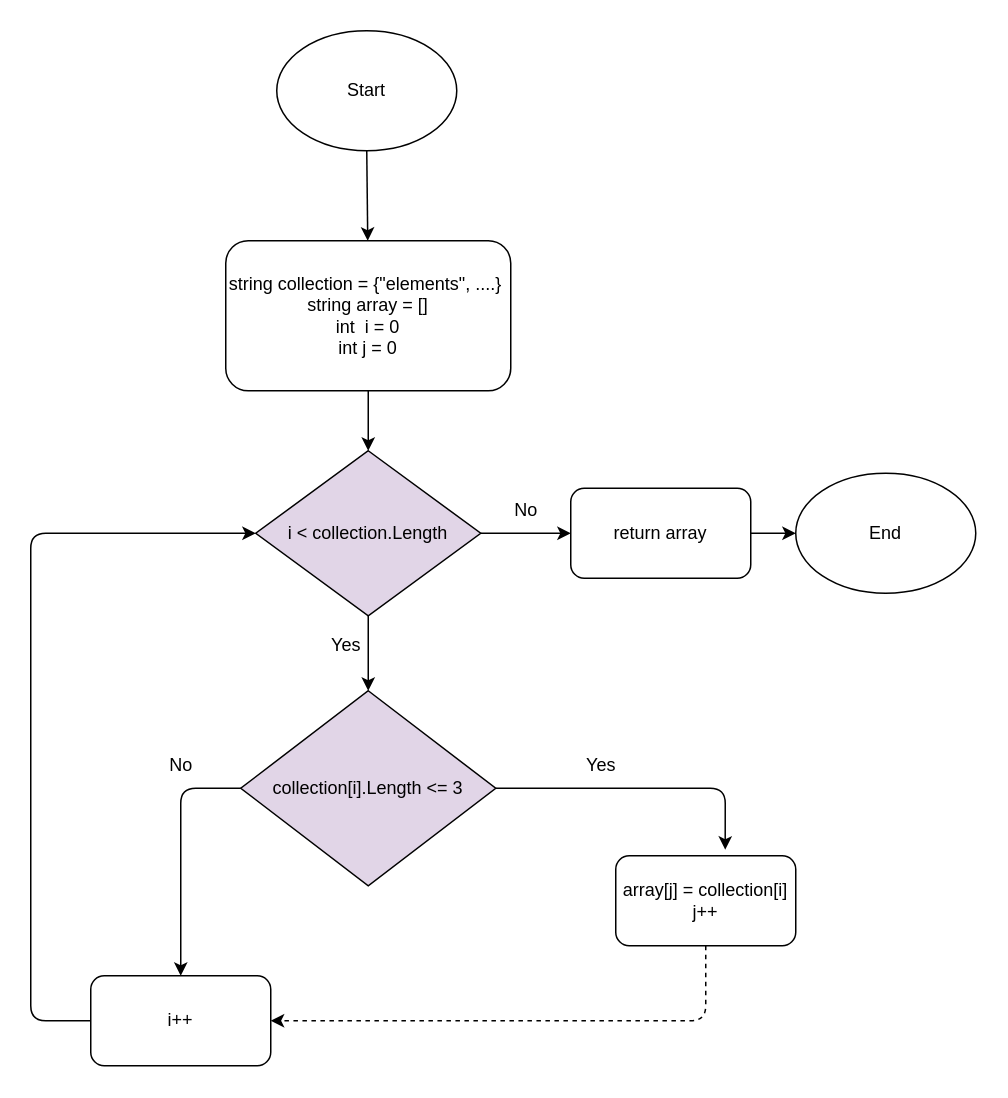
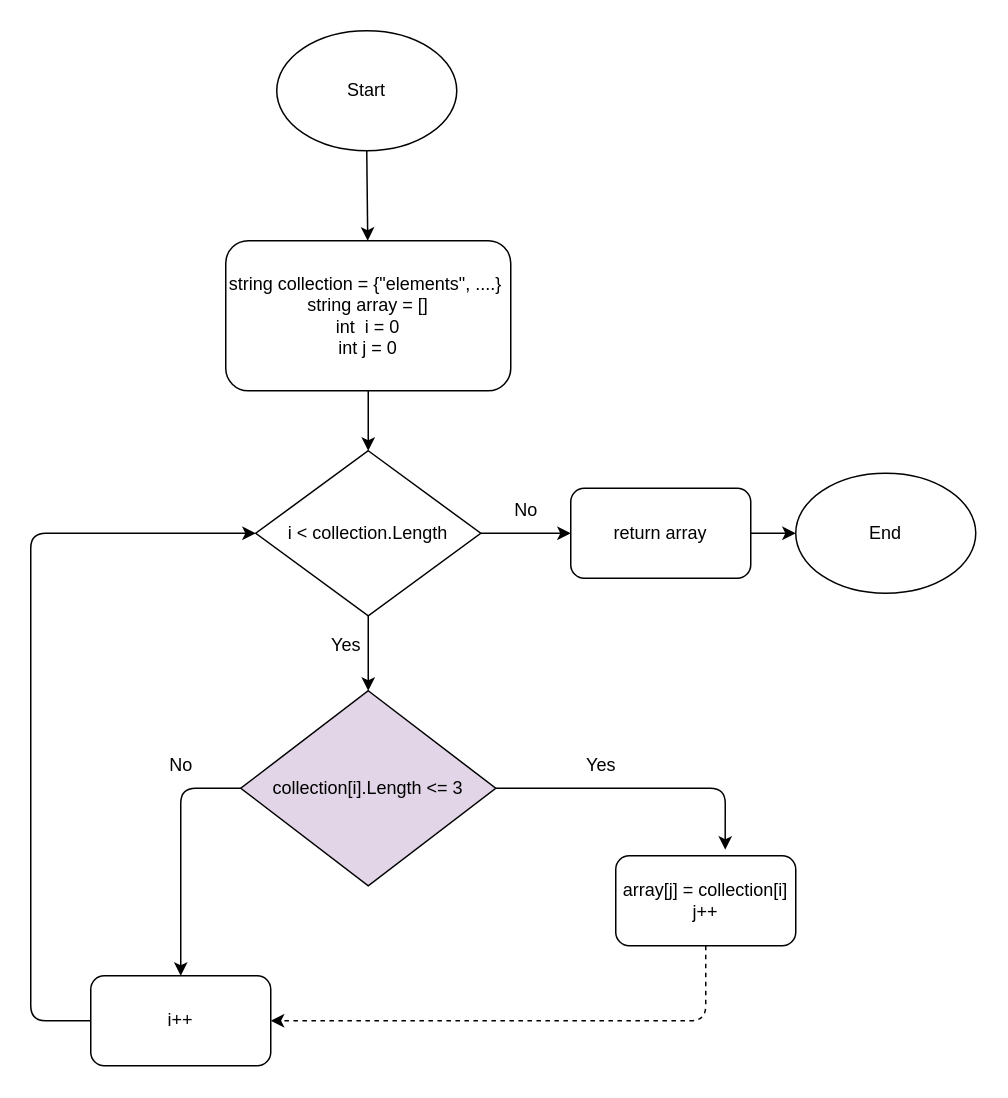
(368, 533) -> (368, 533)
